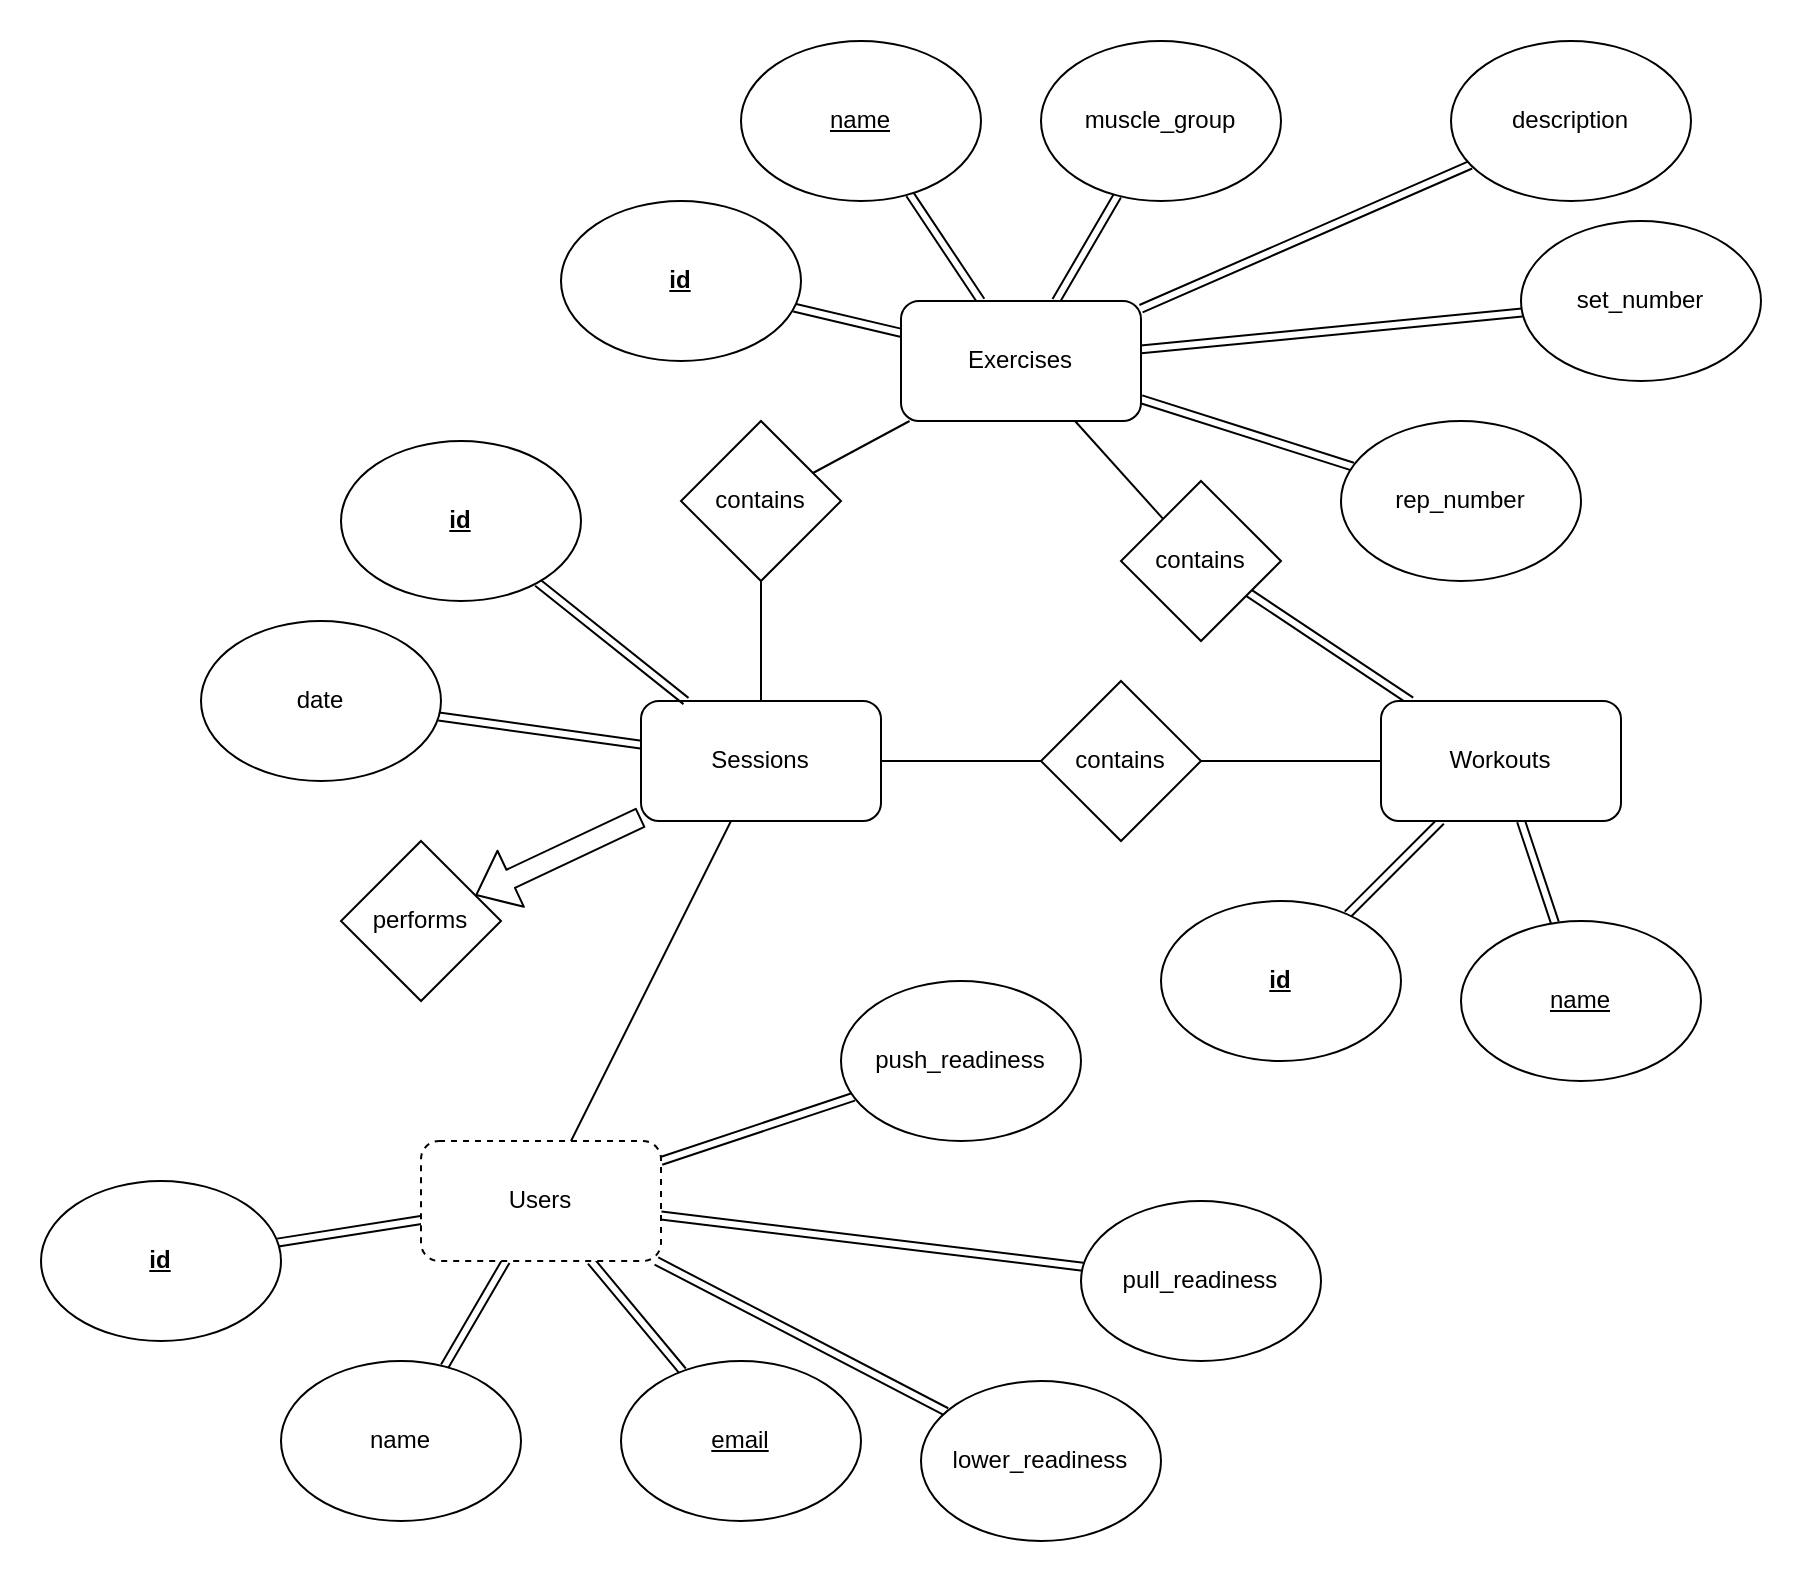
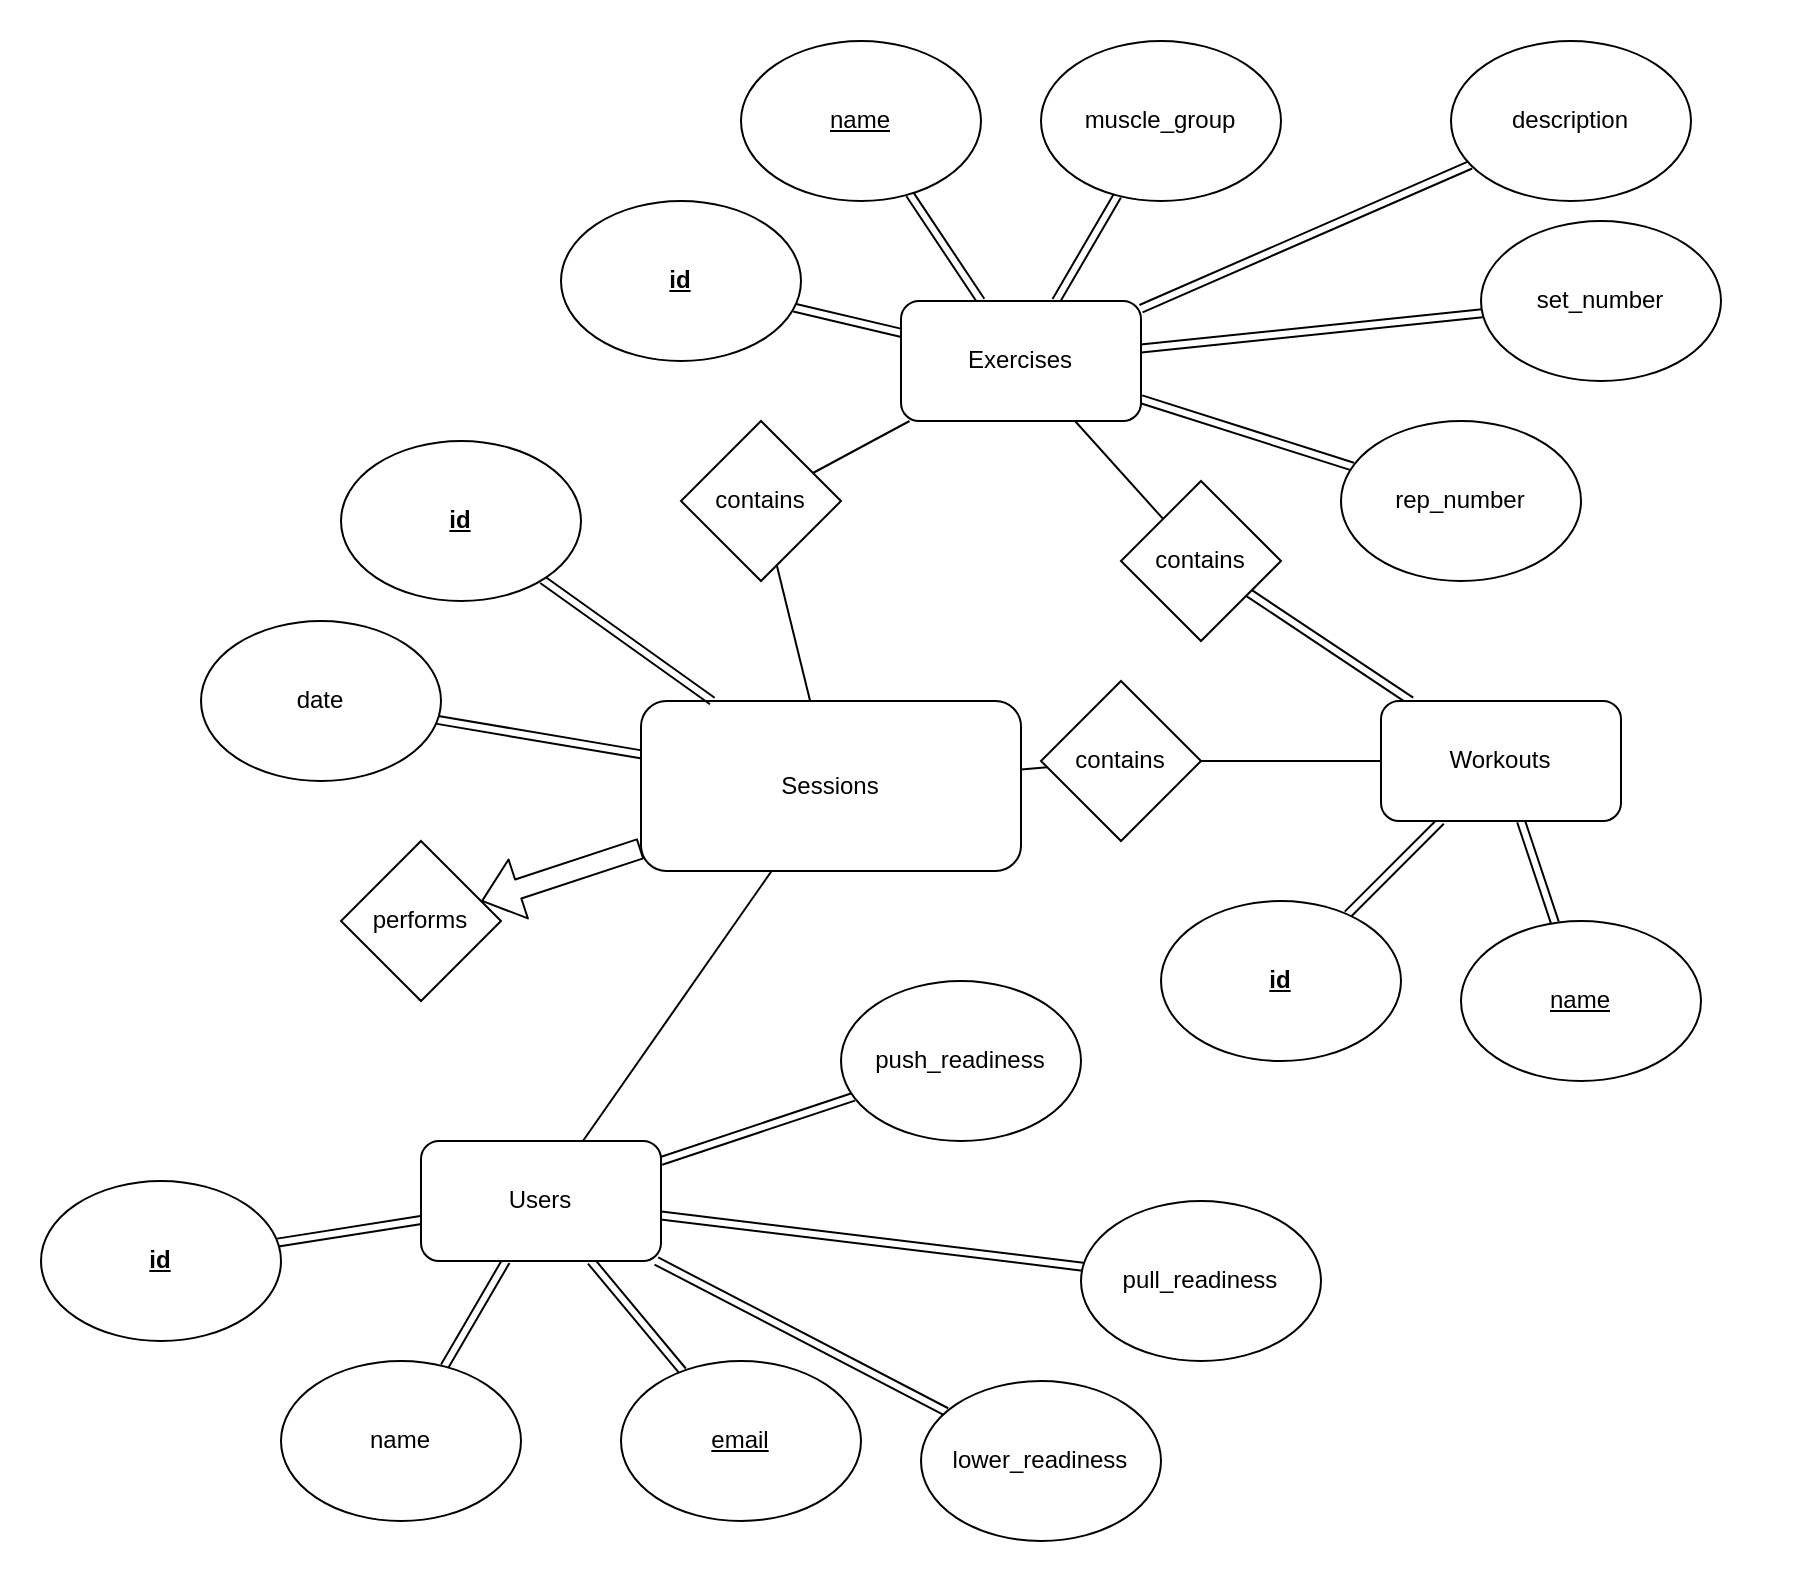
(1641, 301) -> (1601, 301)
(761, 761) -> (831, 786)
(541, 1201) -> (541, 1201)
